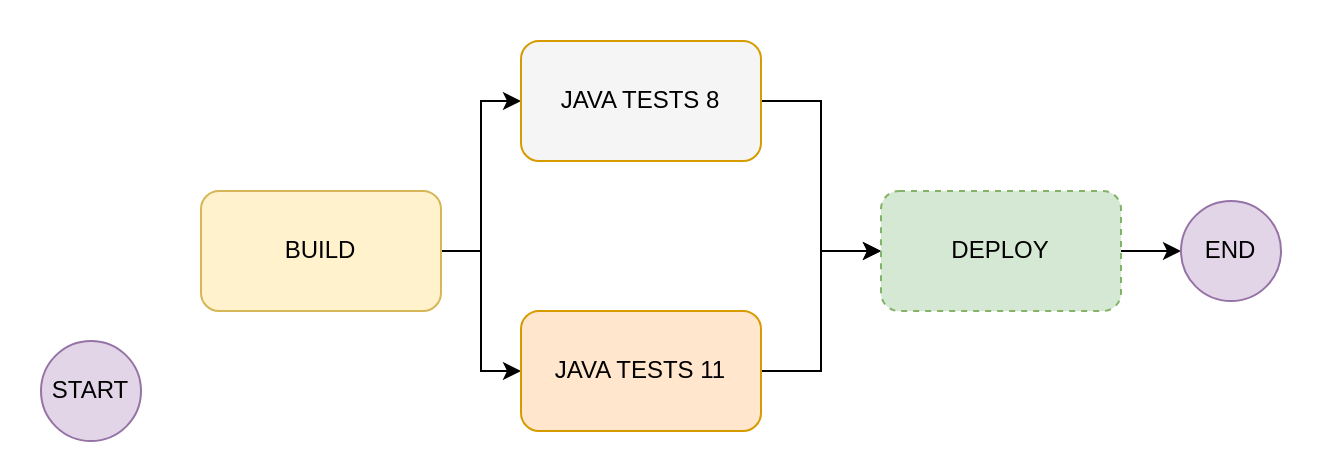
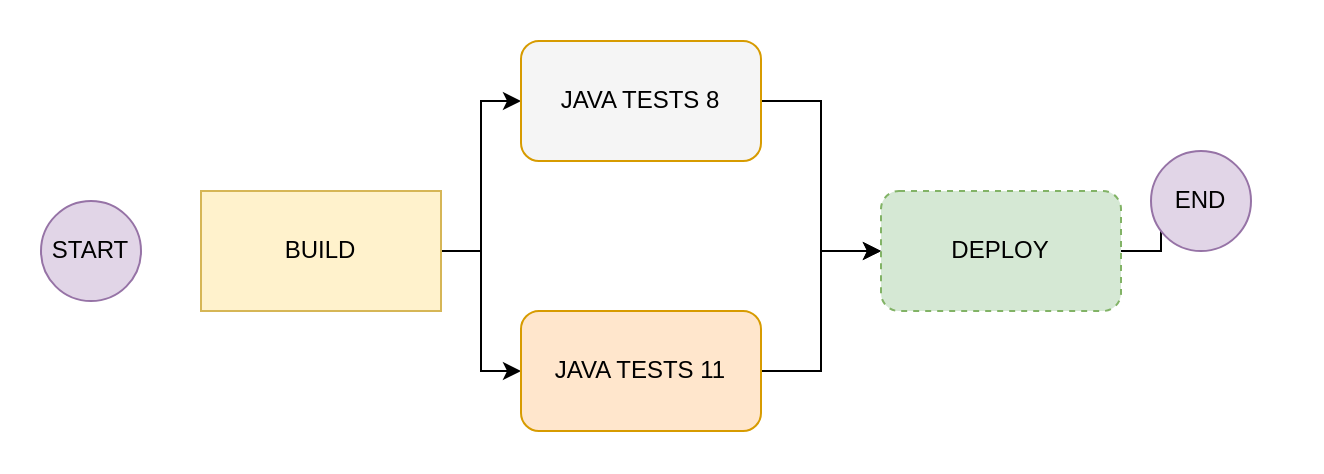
(321, 251) -> (321, 251)
(1231, 251) -> (1201, 201)
(91, 391) -> (91, 251)
